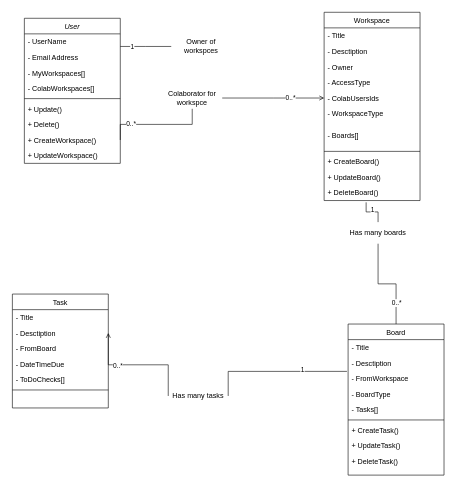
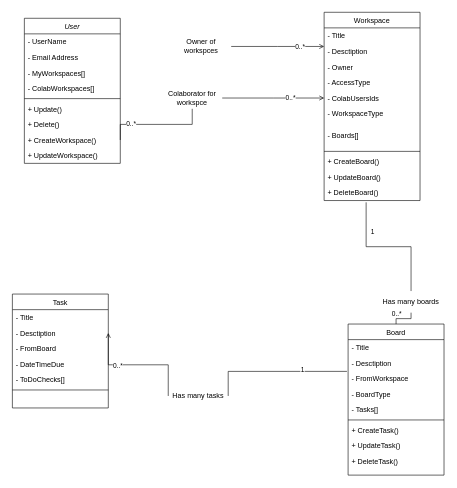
(147, 47) -> none
none -> (277, 47)
(378, 233) -> (411, 302)
